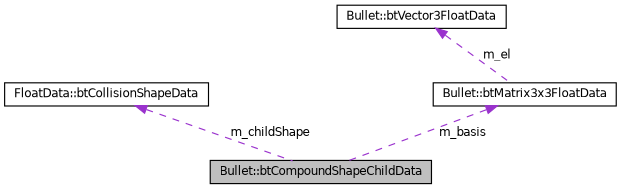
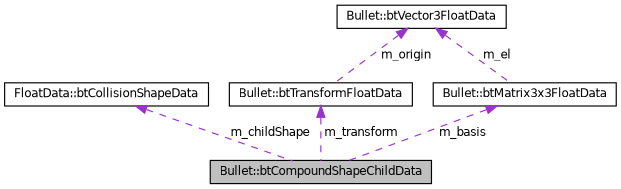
none -> (321, 94)
